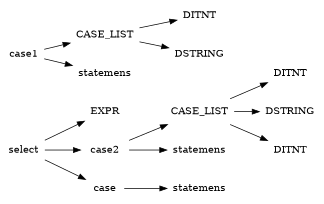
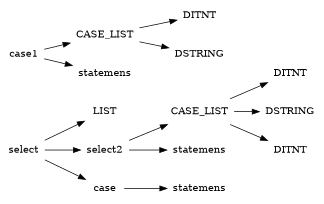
(105, 112) -> (105, 112)
(105, 150) -> (105, 150)
